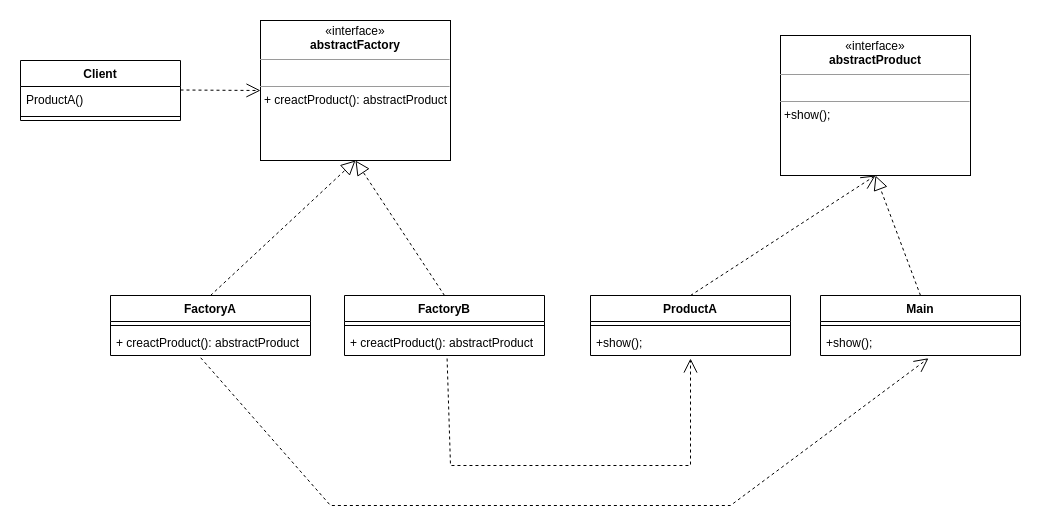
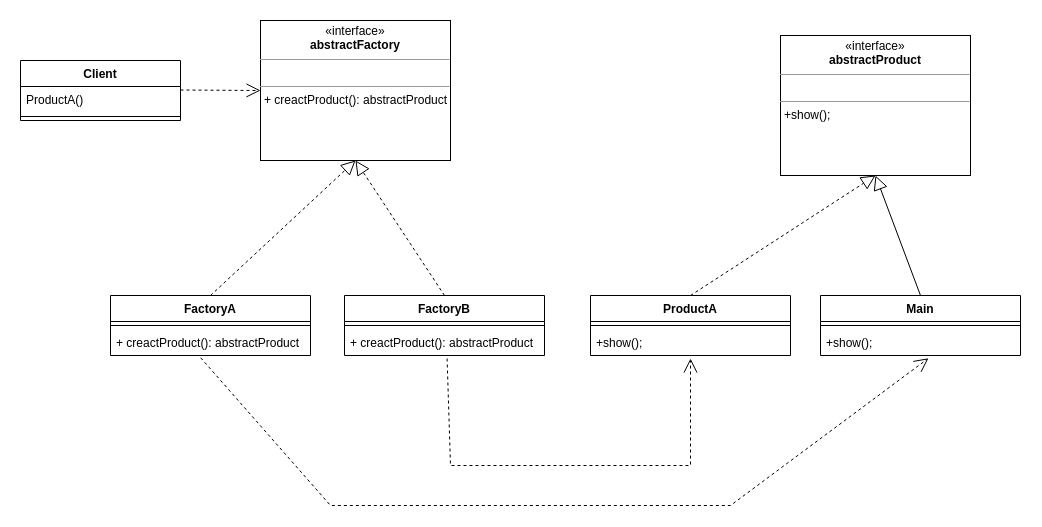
(868, 181) -> (863, 184)
(900, 241) -> (900, 241)
